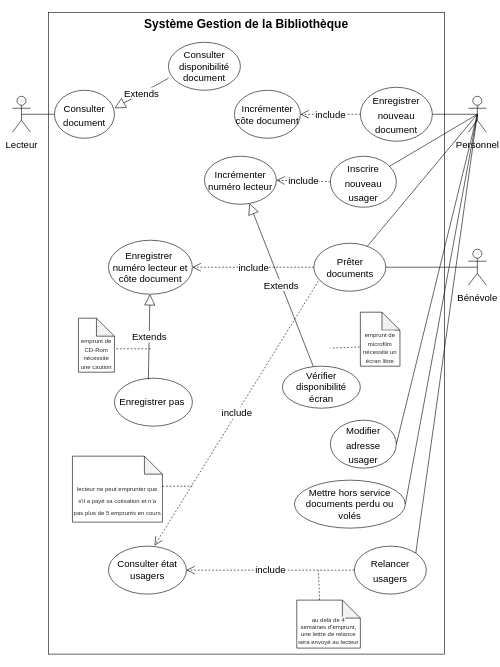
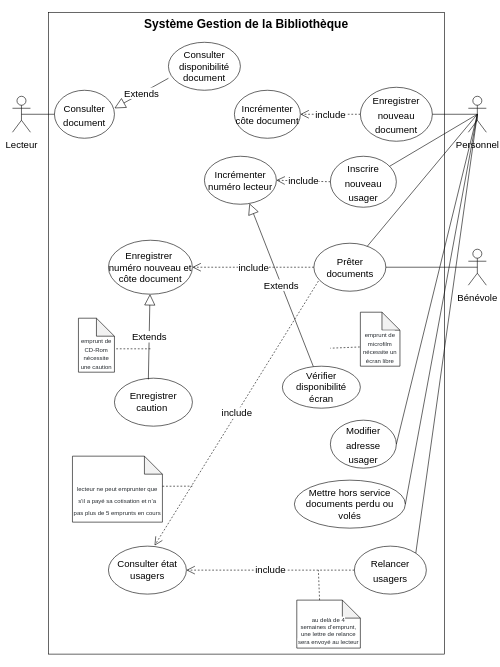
(150, 267) -> (150, 267)
(153, 402) -> (153, 402)
